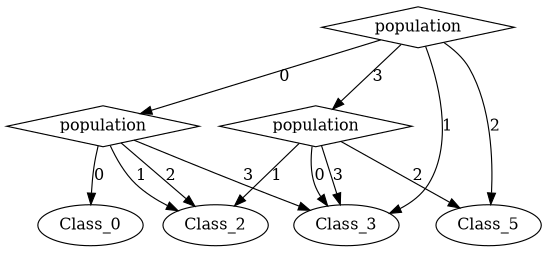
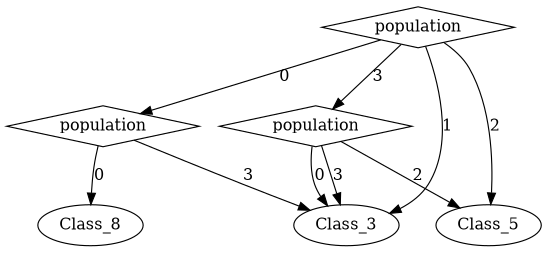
(91, 225) -> (91, 225)
(216, 225) -> none
